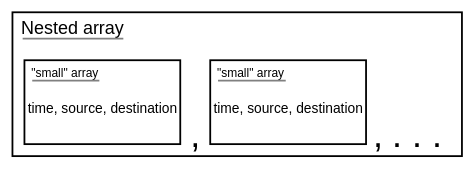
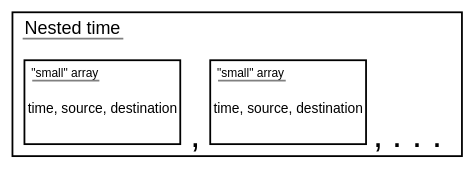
(73, 27) -> (73, 27)
